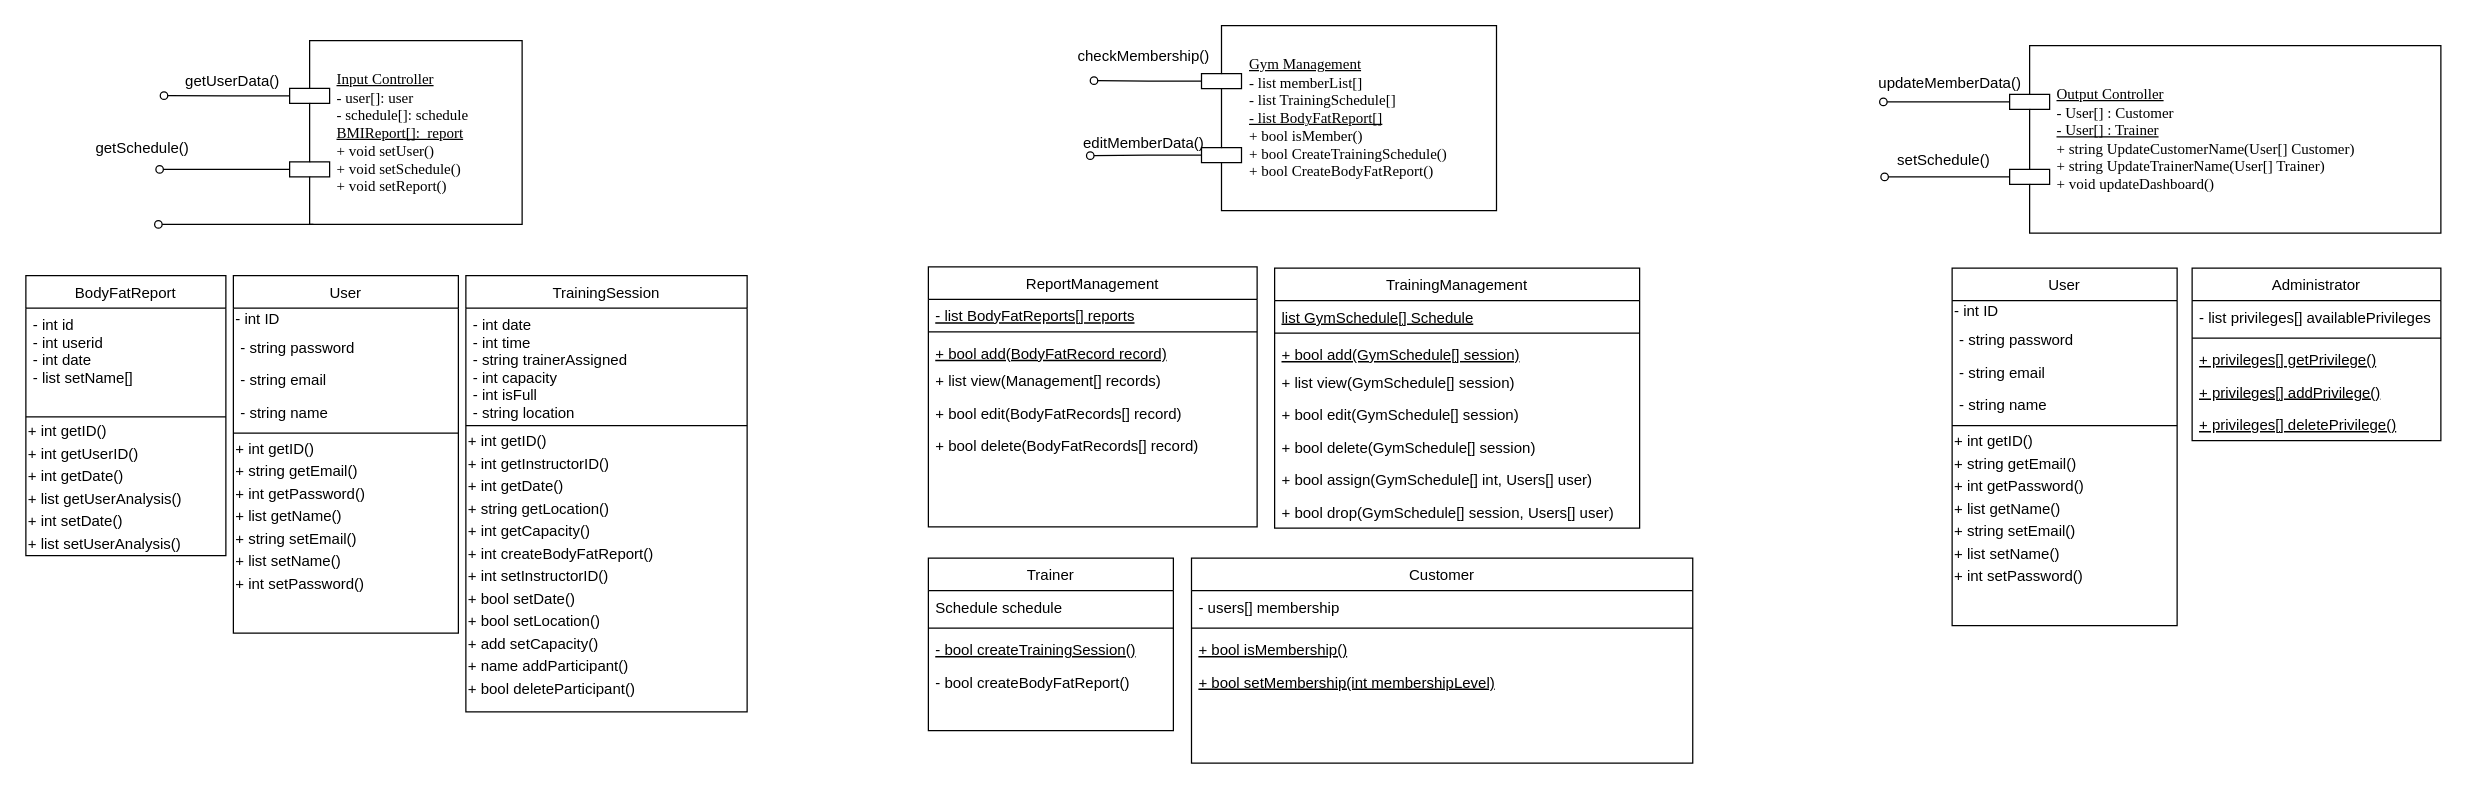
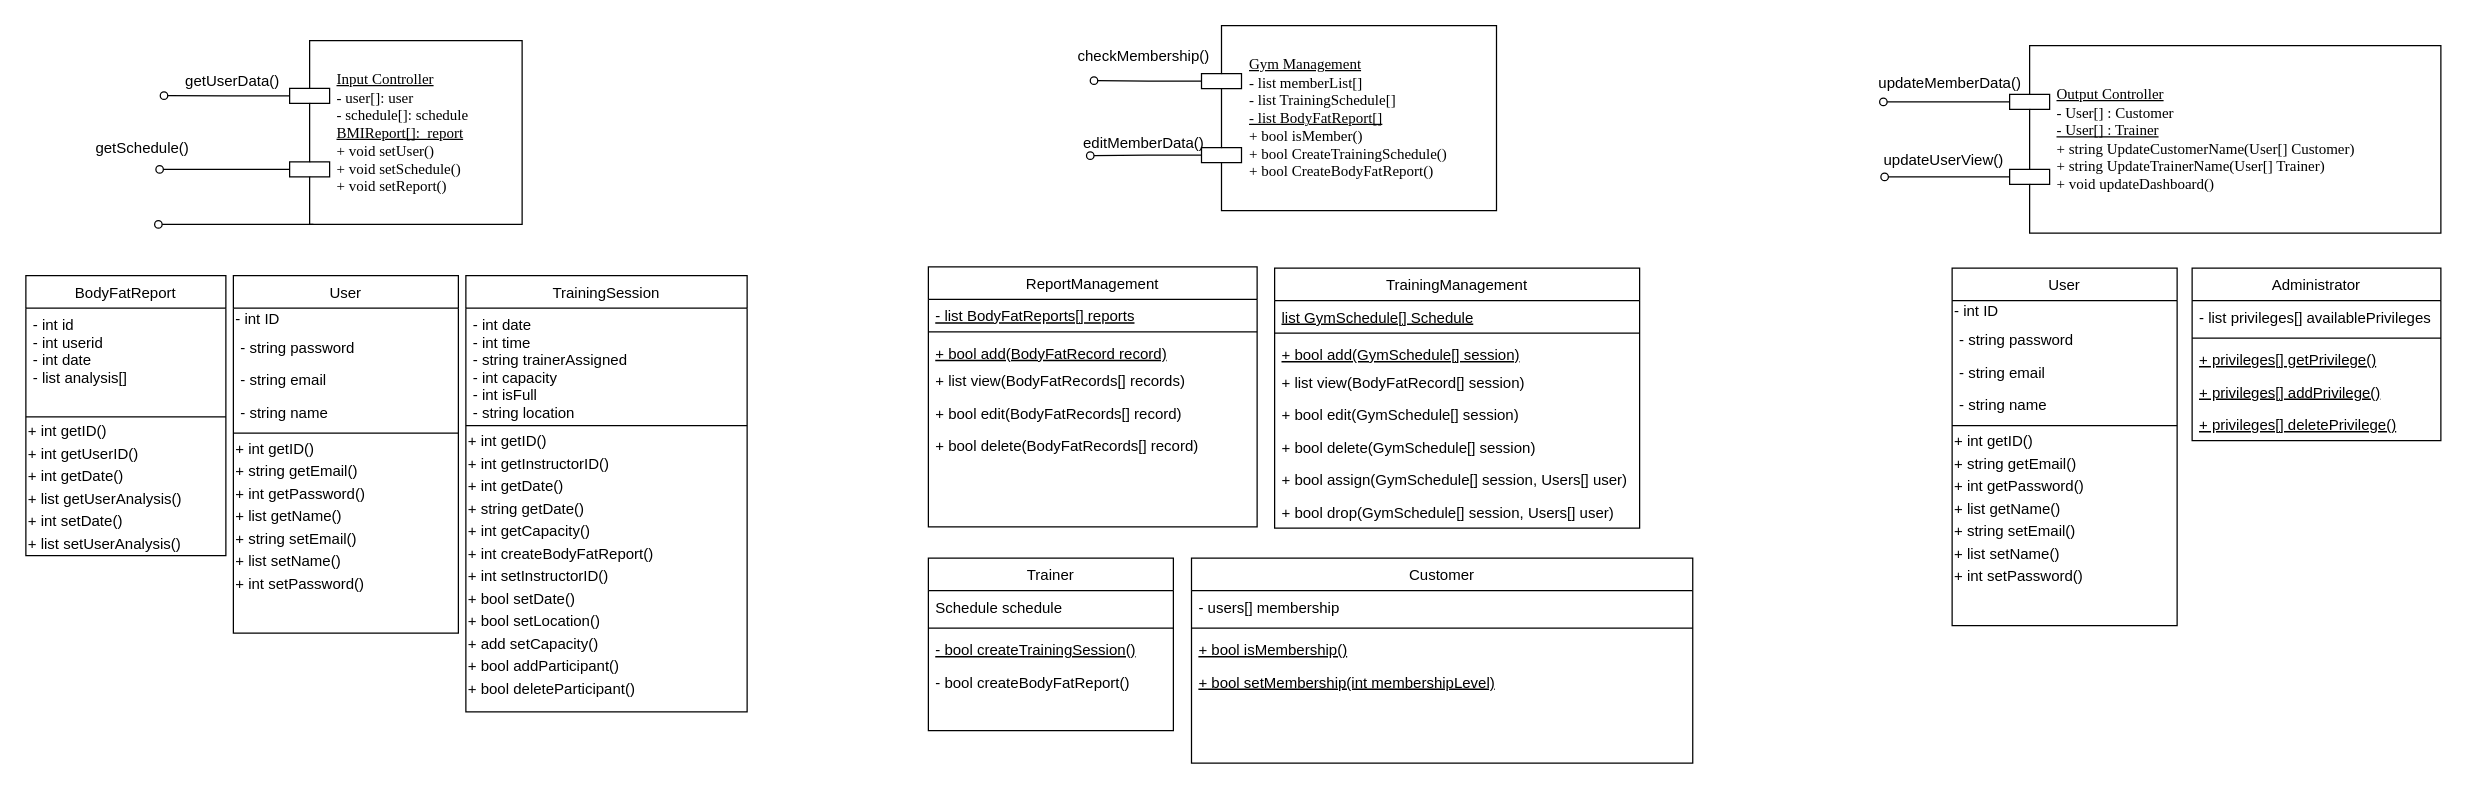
(1944, 161) -> (1944, 161)
(58, 325) -> (58, 325)
(1062, 381) -> (1079, 381)
(1408, 383) -> (1419, 383)
(1455, 480) -> (1472, 480)
(553, 509) -> (538, 509)
(557, 667) -> (555, 667)
